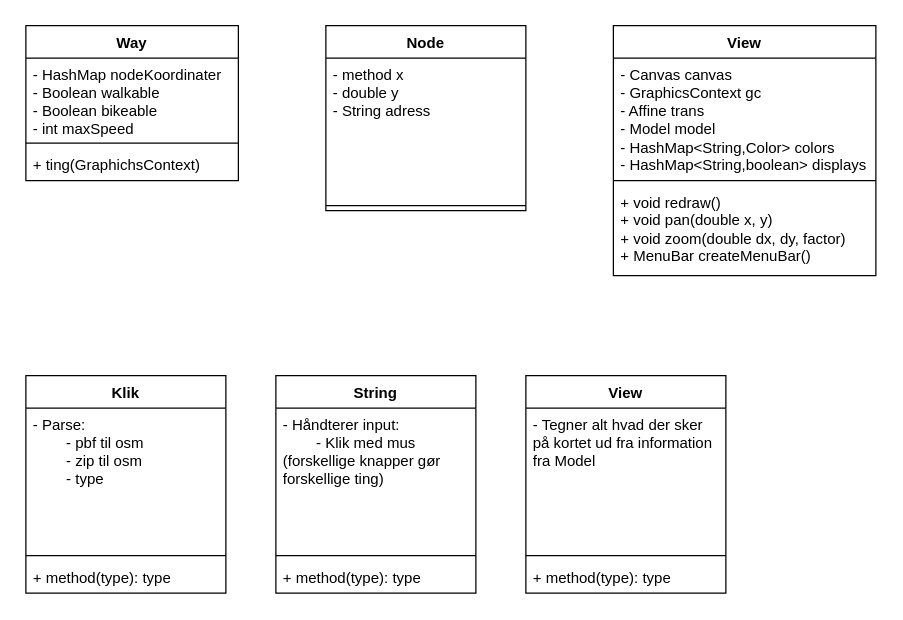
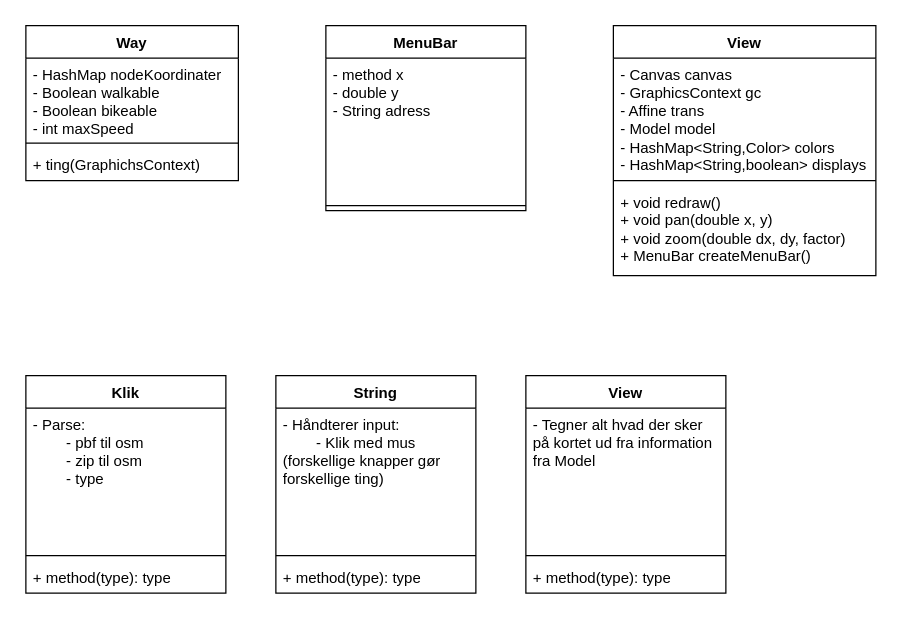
(426, 43) -> (426, 43)
